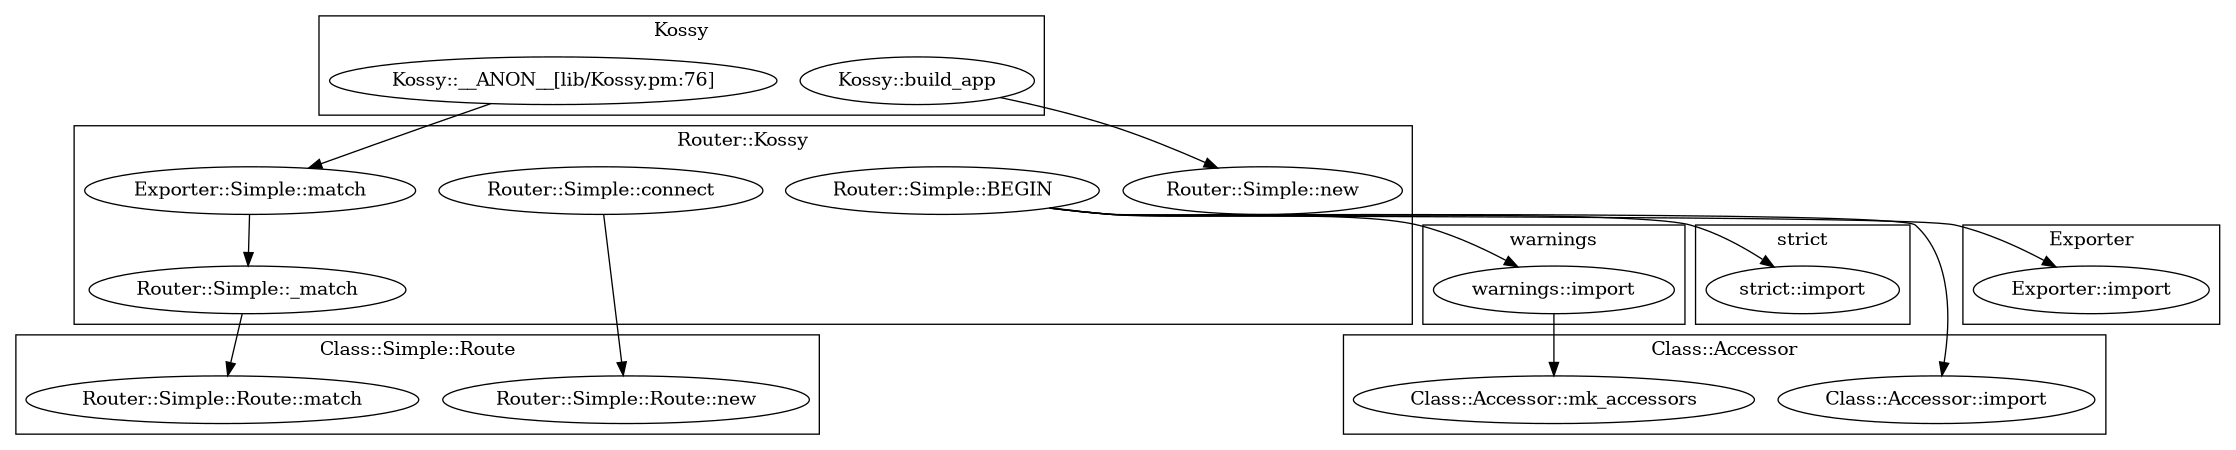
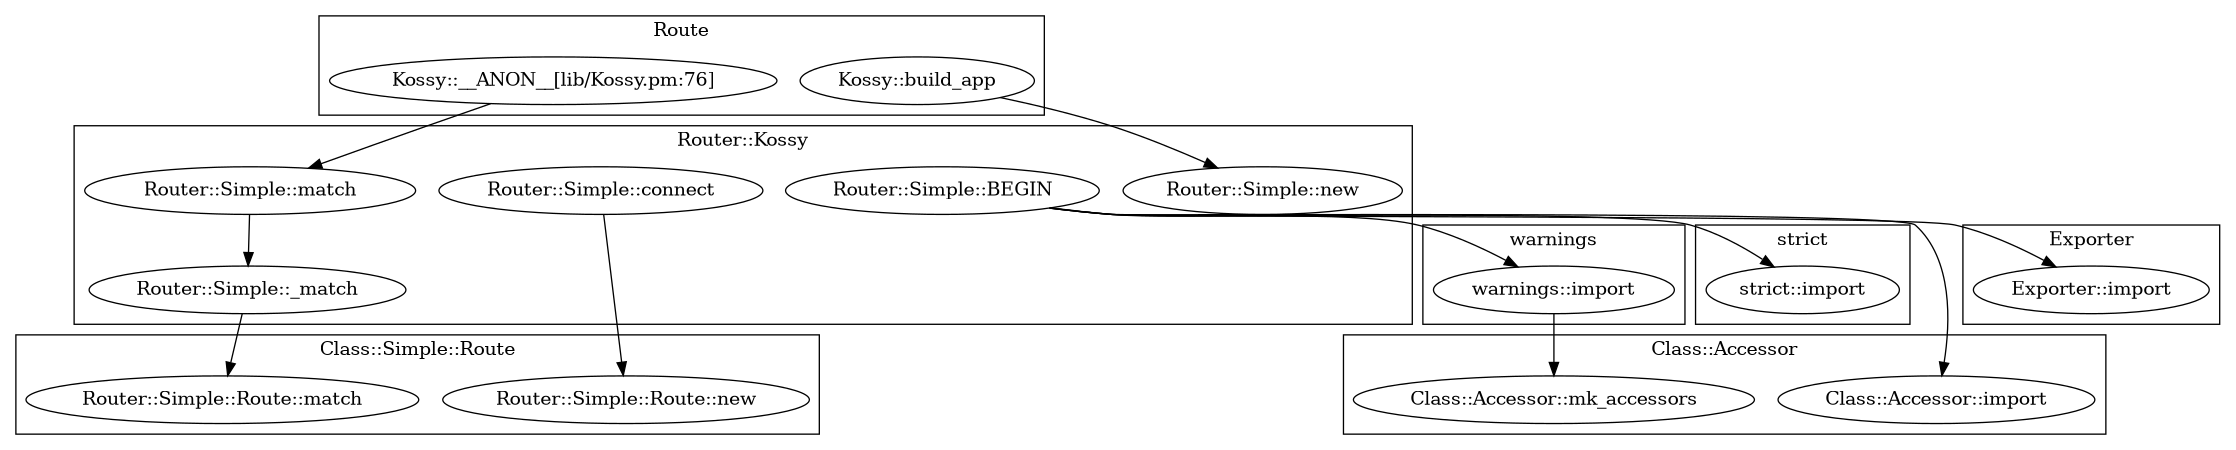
(682, 31) -> (682, 31)
(250, 191) -> (250, 191)
